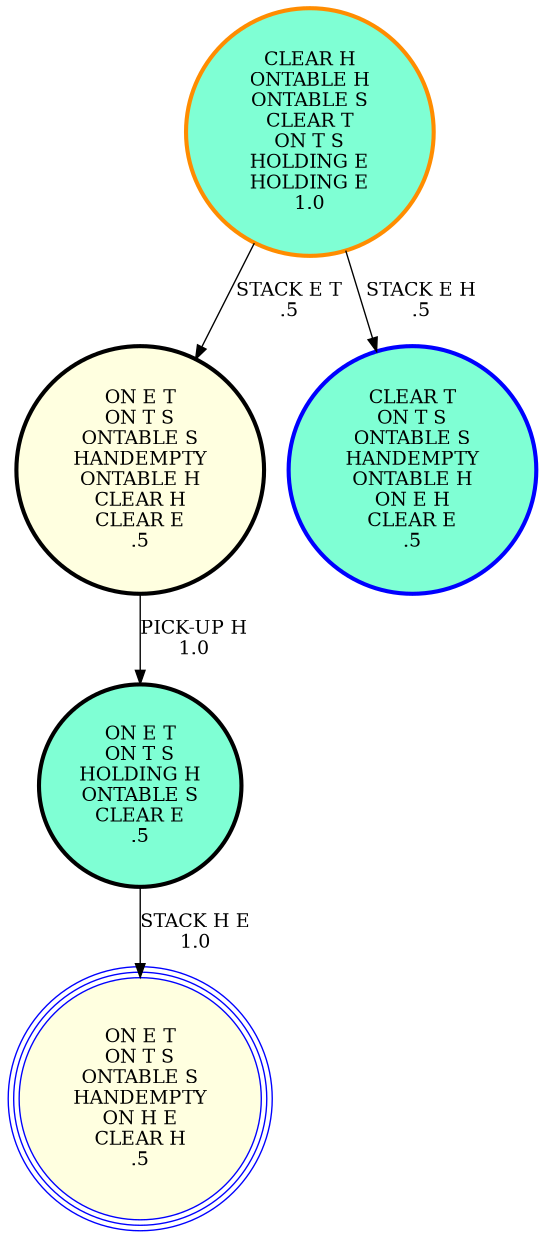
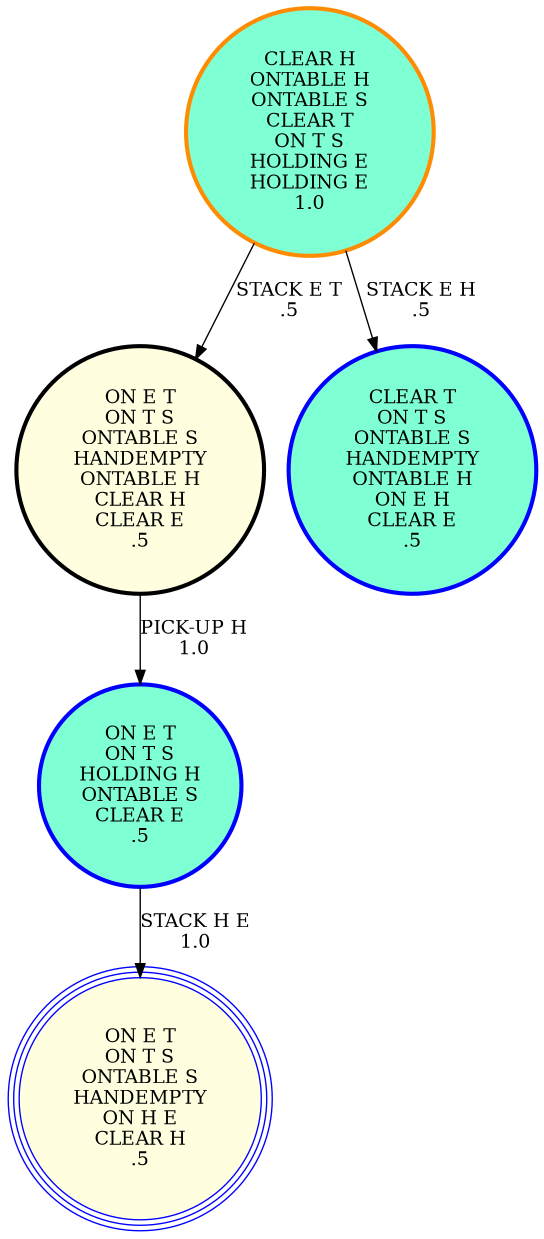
(140, 786) -> (140, 786)
